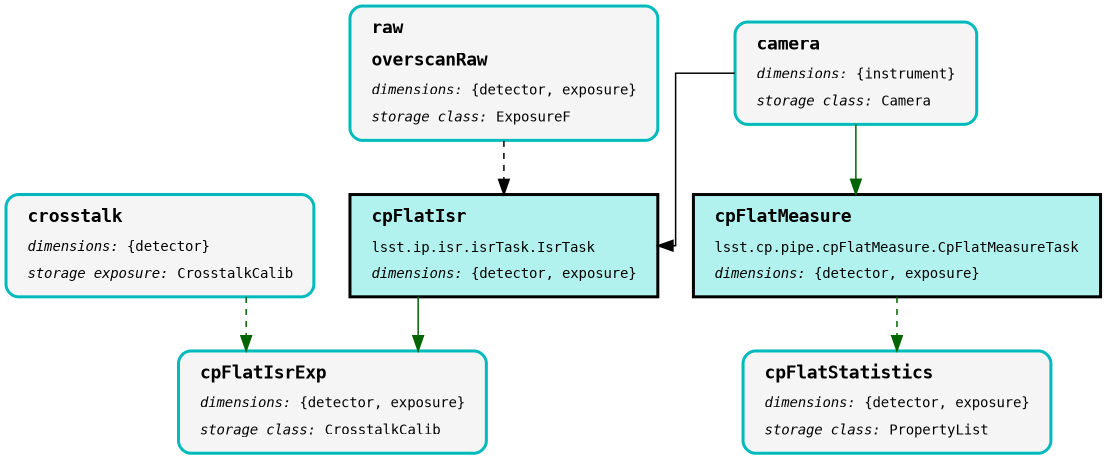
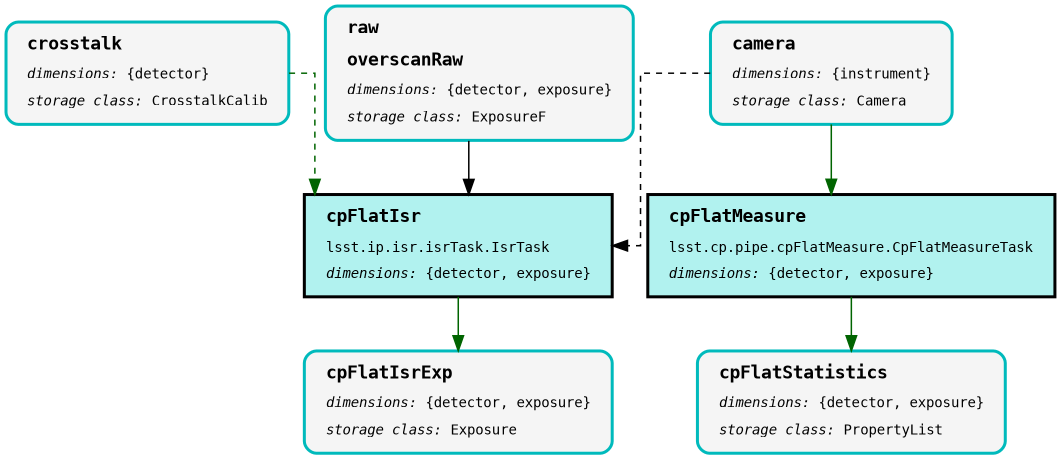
(676, 131) -> (641, 131)
(504, 160) -> (469, 160)
(98, 274) -> (85, 101)
(246, 316) -> (315, 113)
(897, 316) -> (851, 316)
(379, 430) -> (480, 430)
